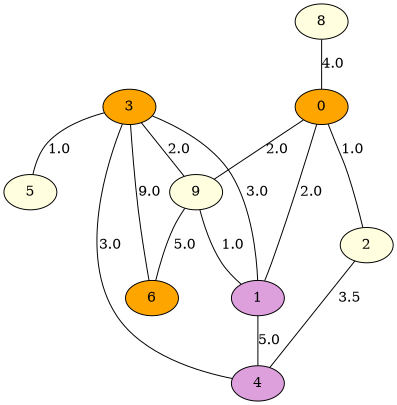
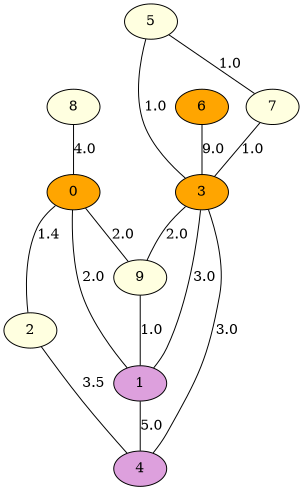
none -> (273, 107)
(353, 150) -> (49, 235)
(167, 243) -> none
